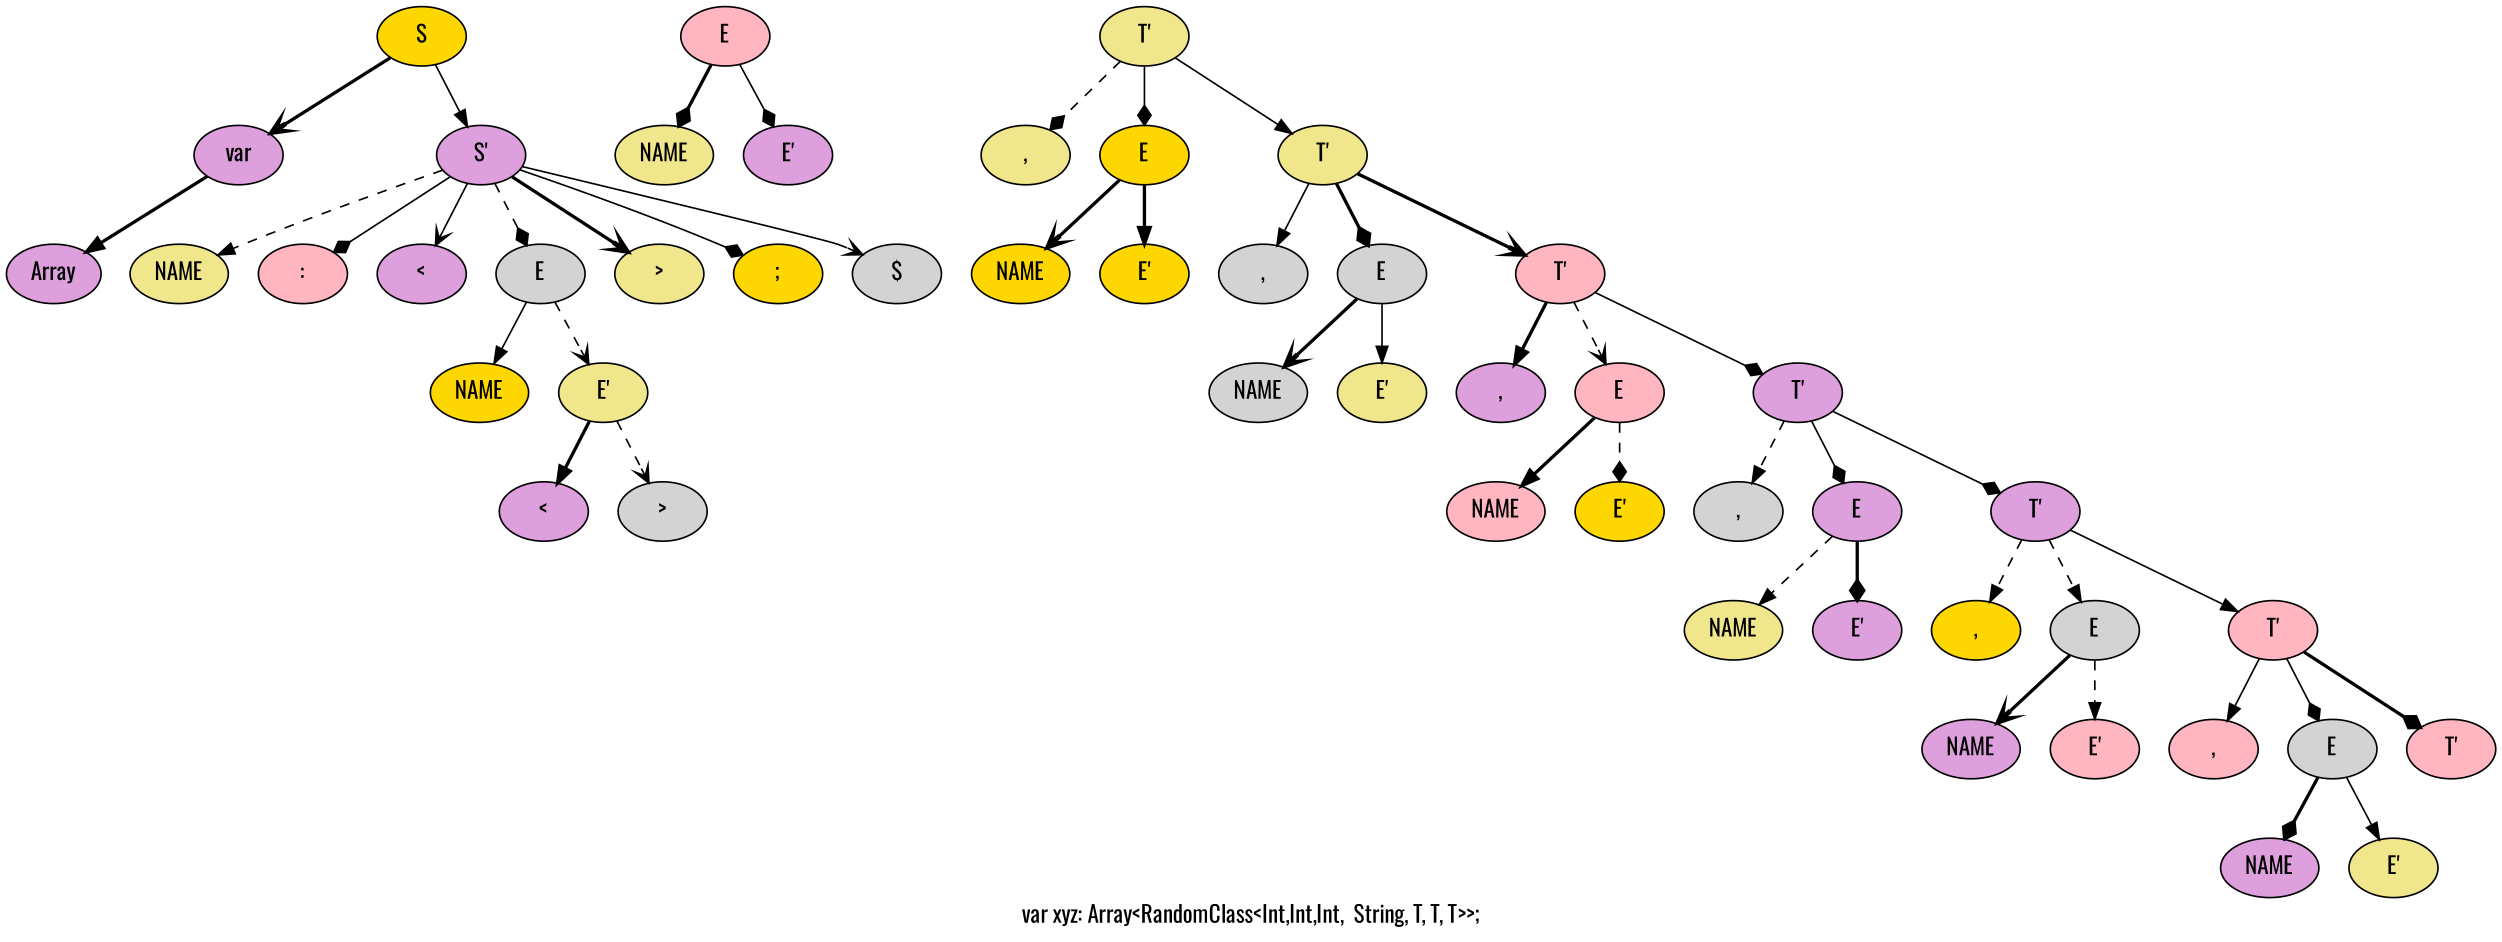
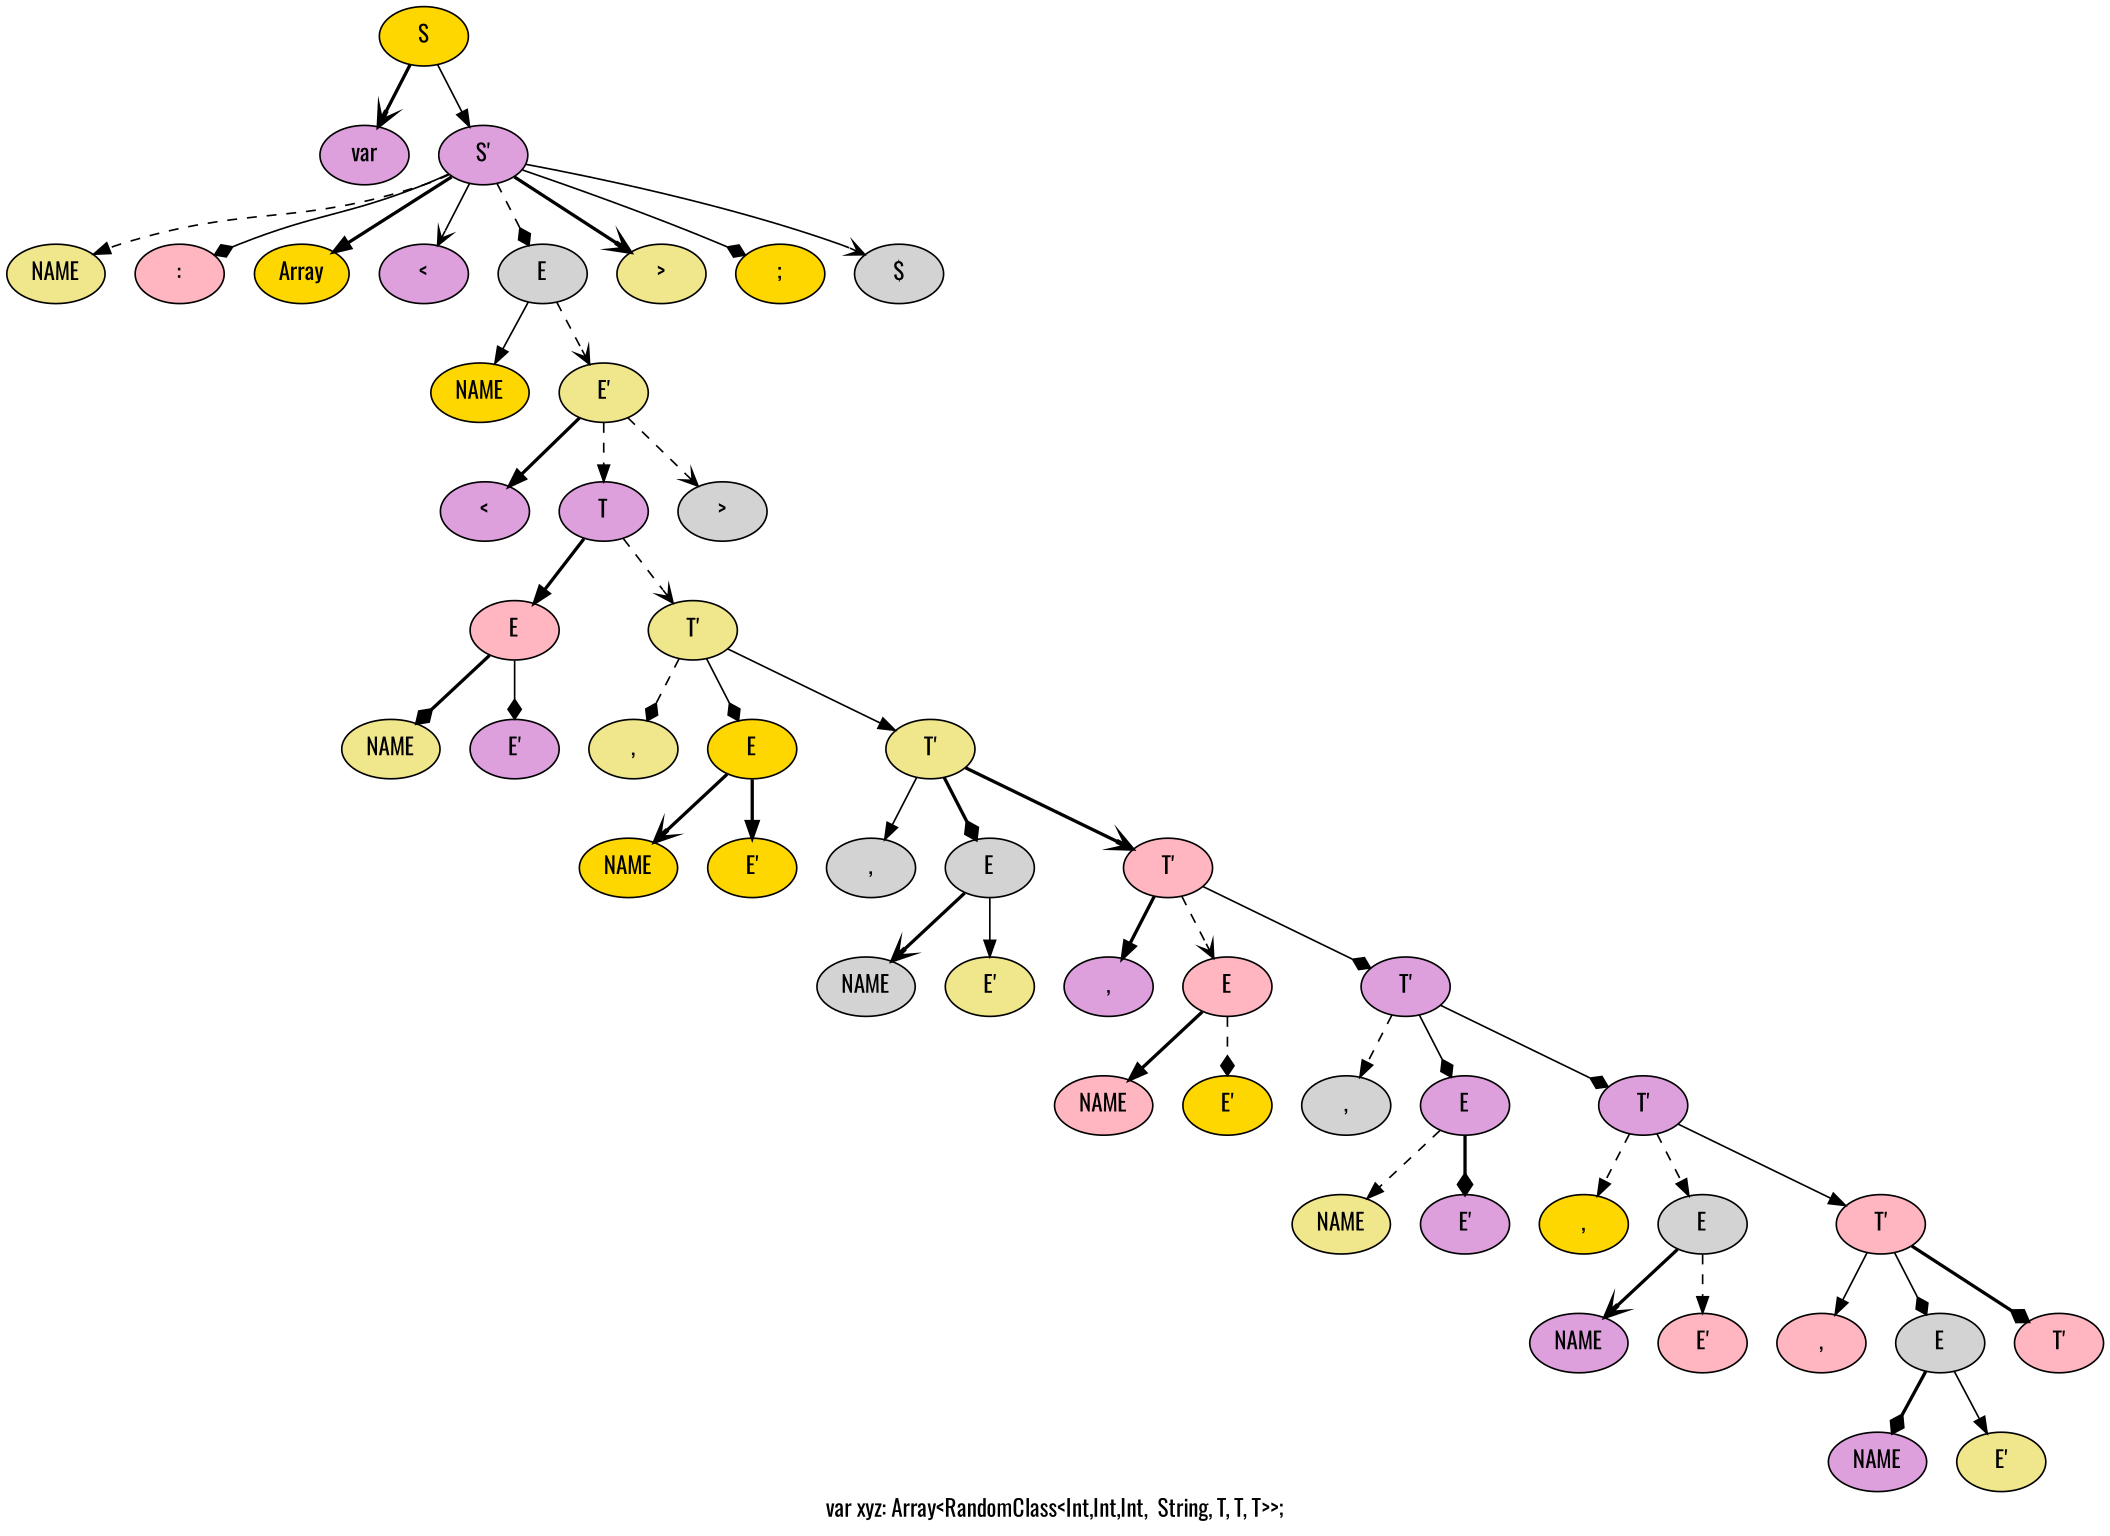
(154, 210) -> (400, 210)
(54, 274) -> (302, 274)
none -> (604, 512)
